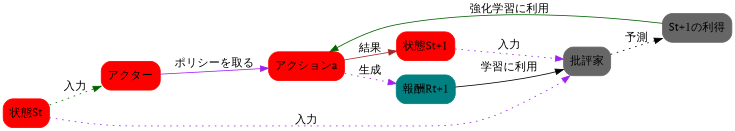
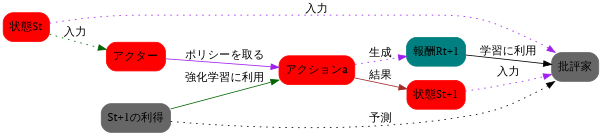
(633, 48) -> (362, 126)
